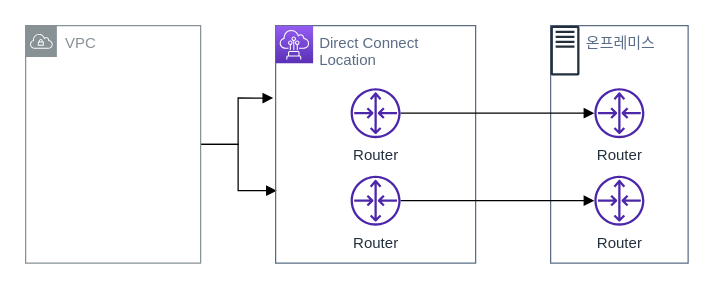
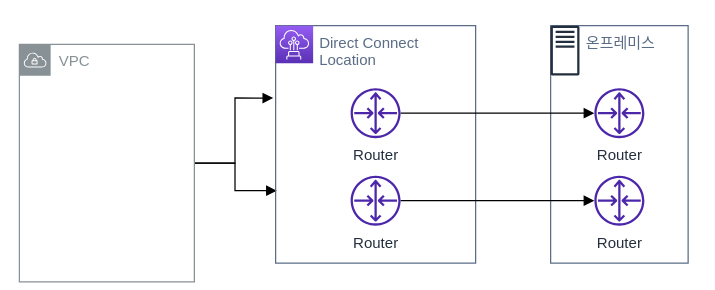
(113, 144) -> (107, 163)
